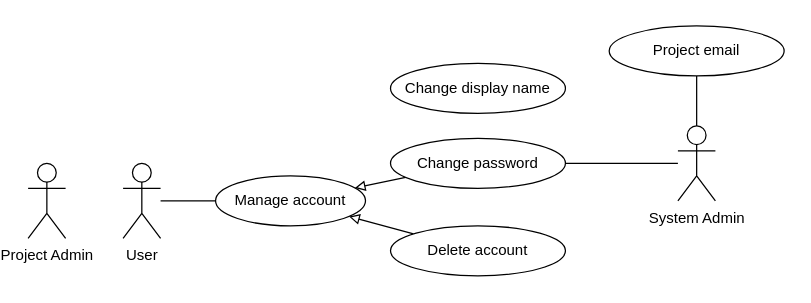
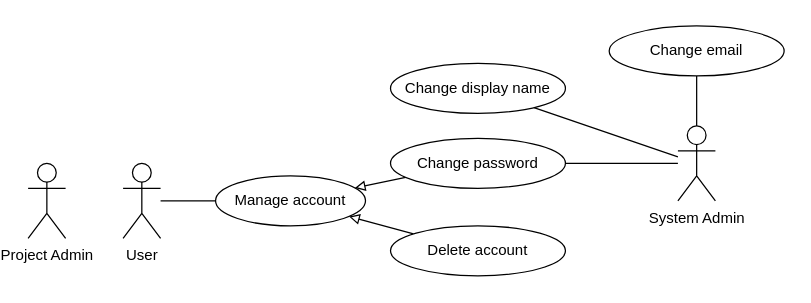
(697, 51) -> (697, 51)
none -> (606, 132)
